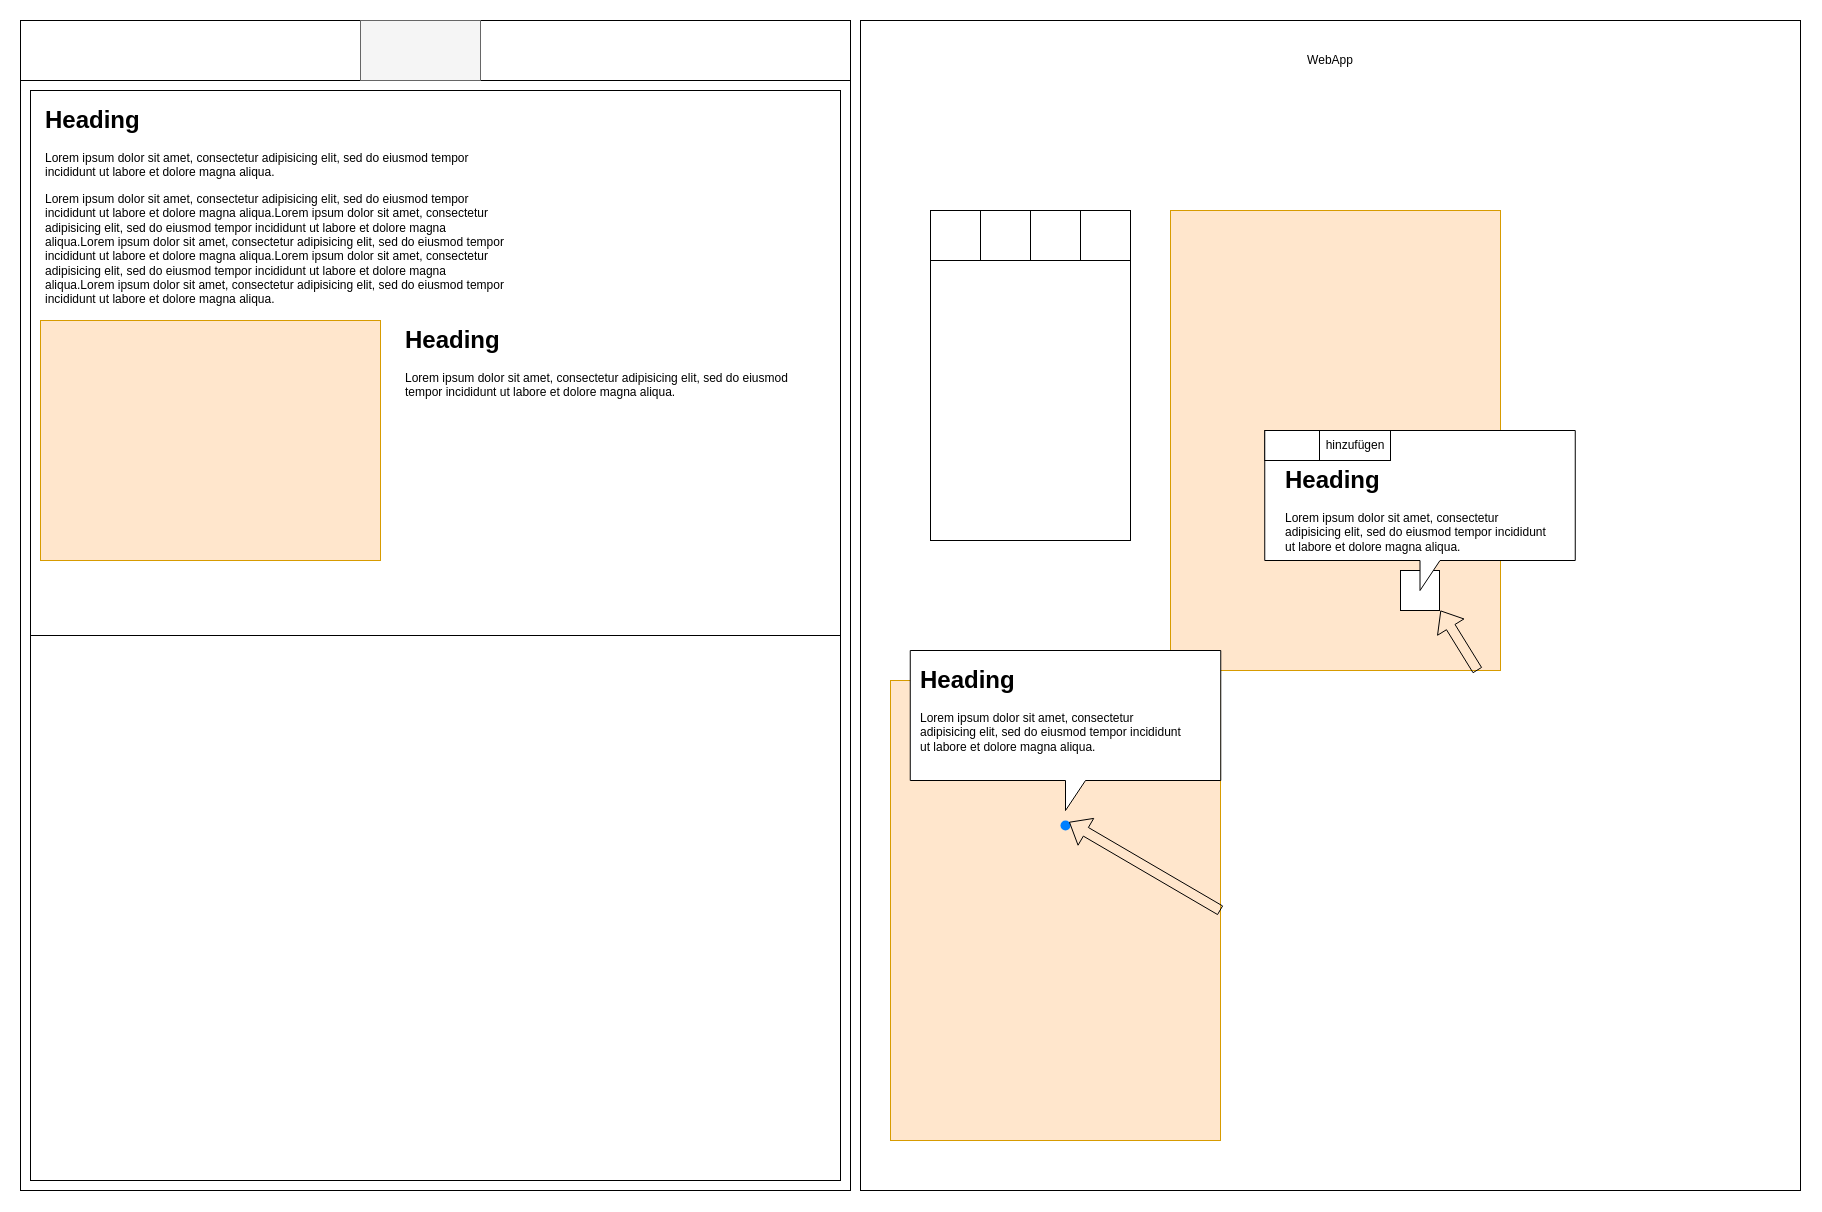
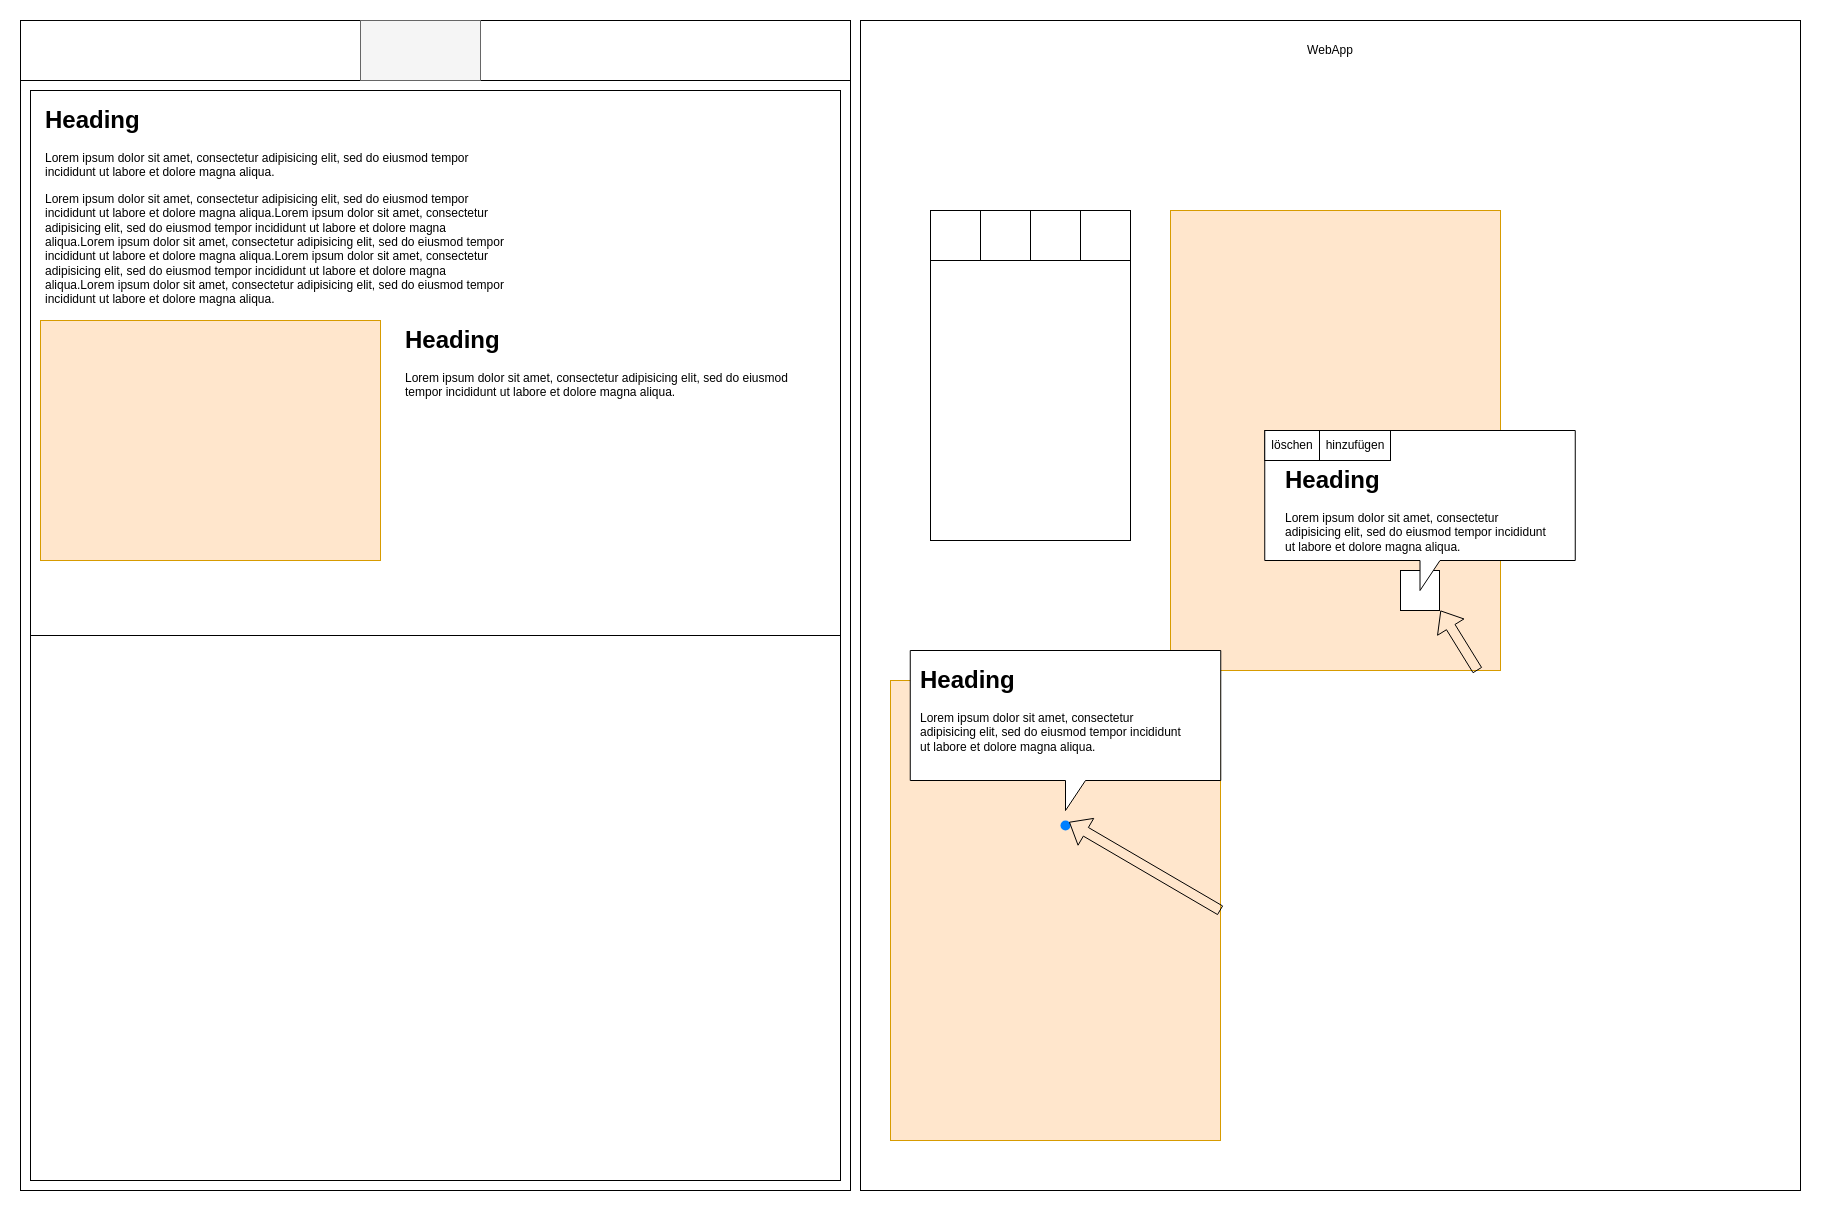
(1331, 61) -> (1331, 51)
none -> (1293, 446)
